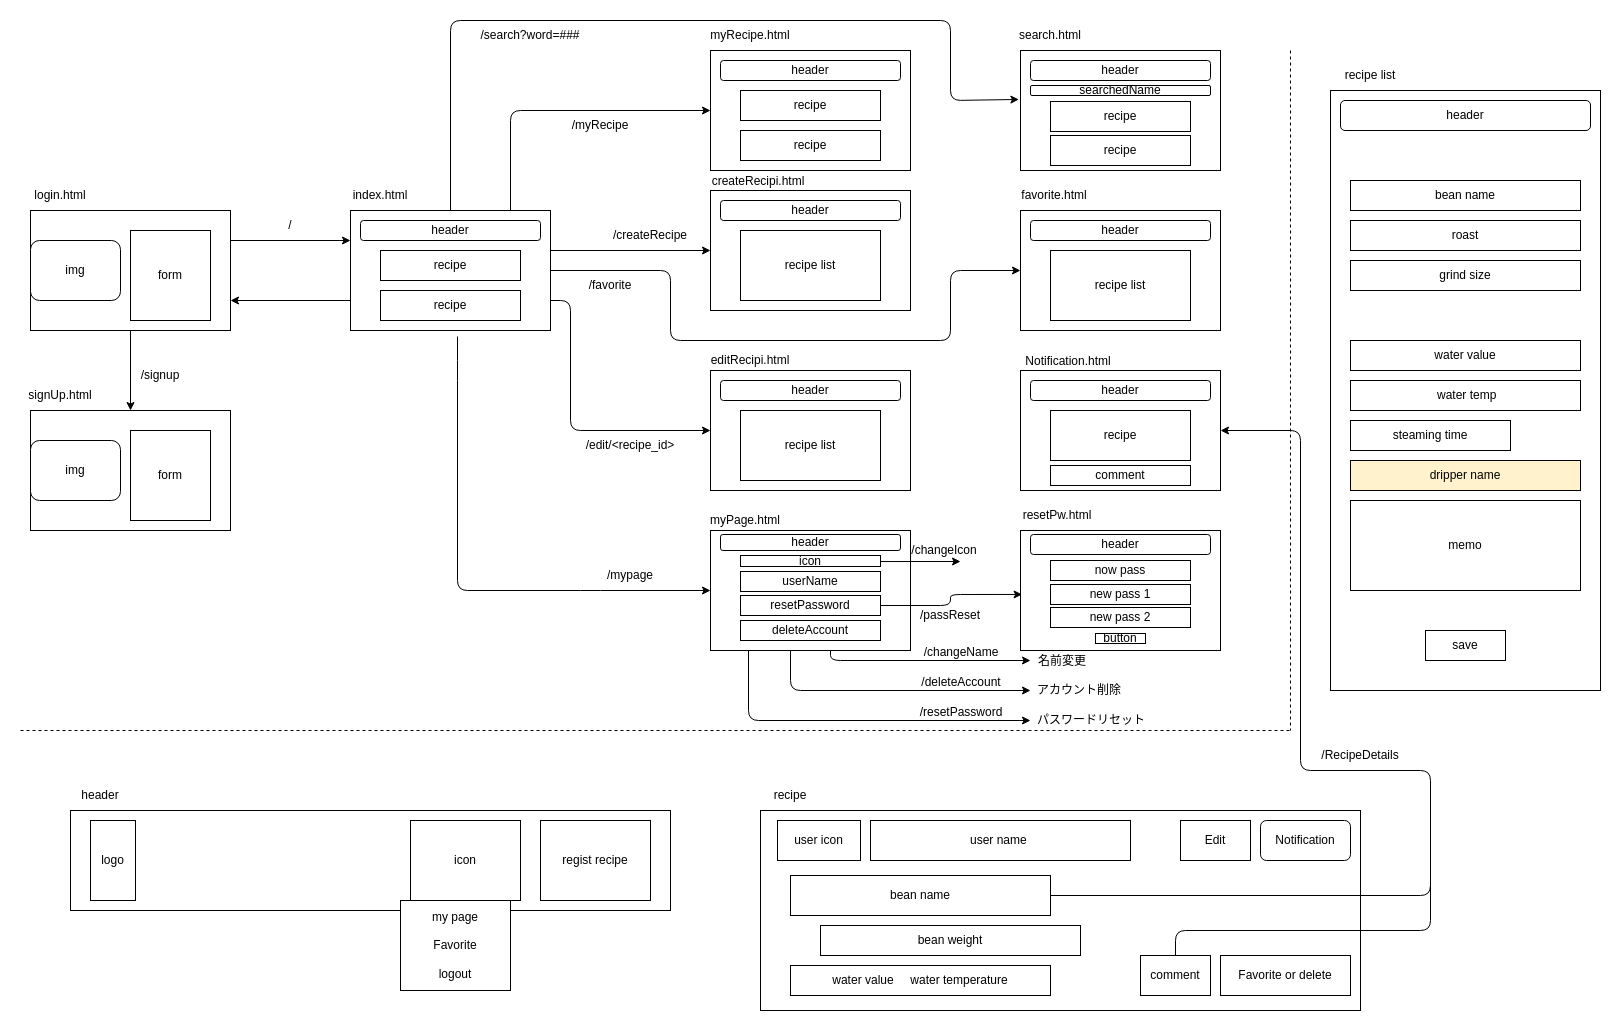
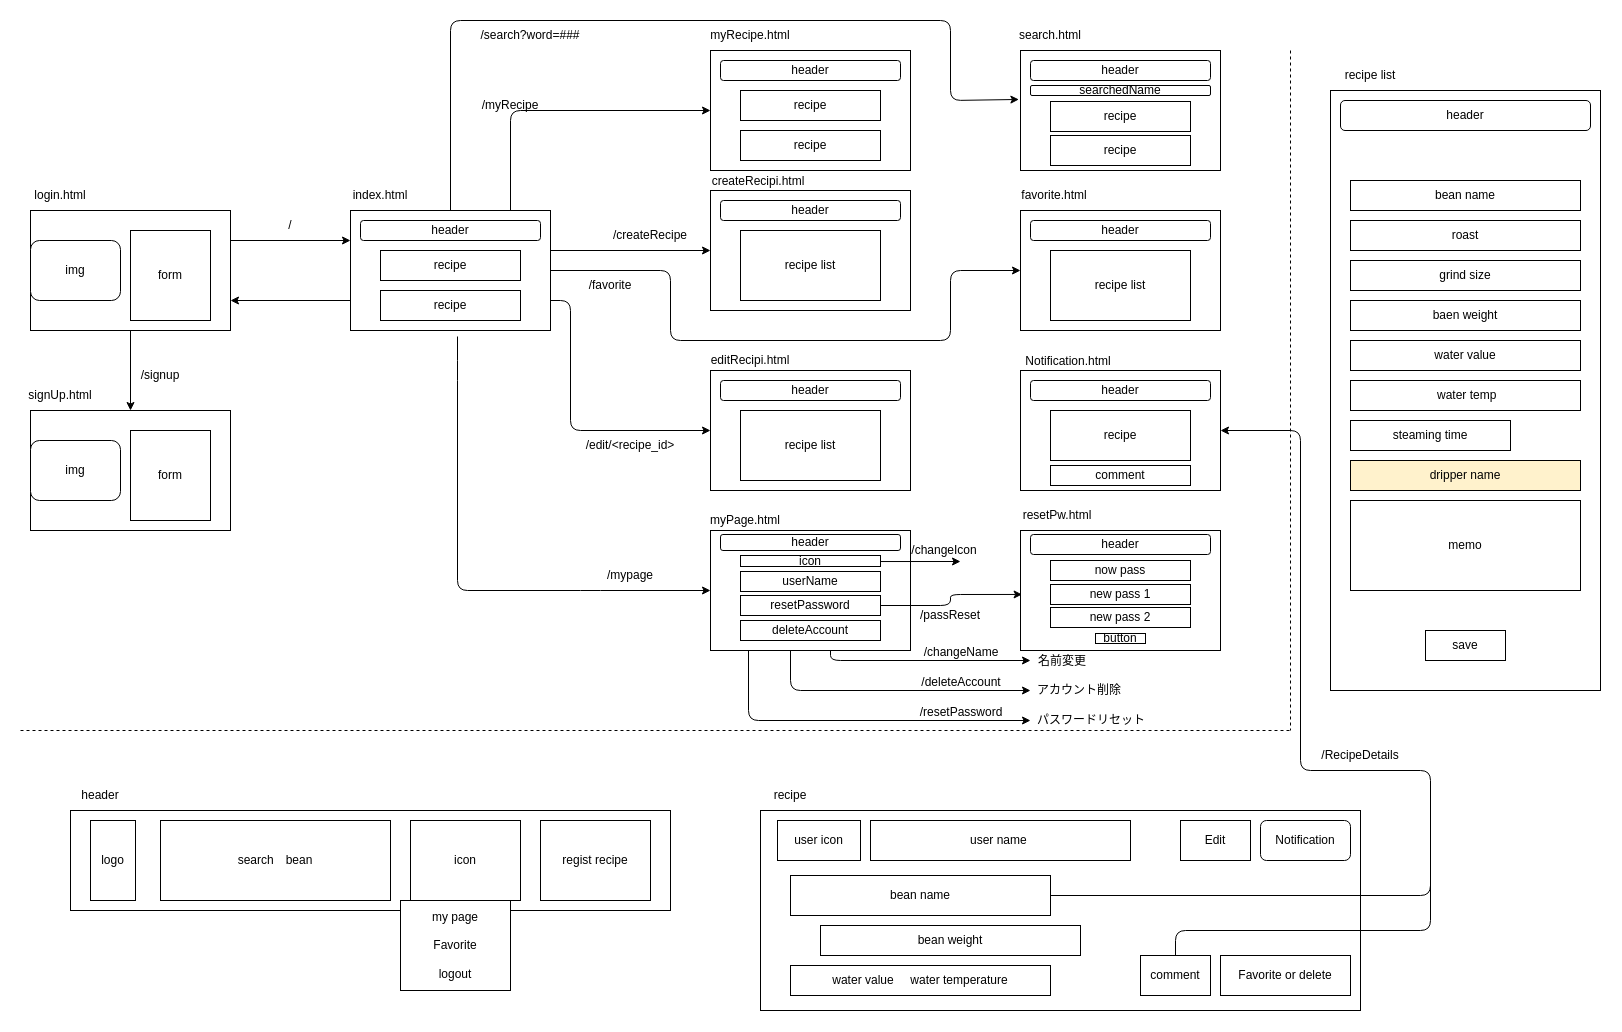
(601, 126) -> (511, 106)
none -> (1466, 316)
none -> (276, 861)
